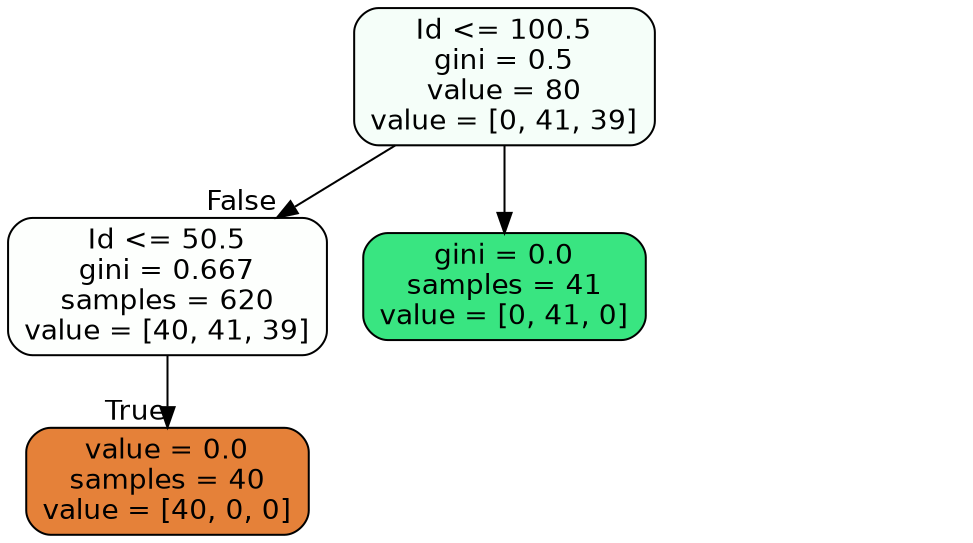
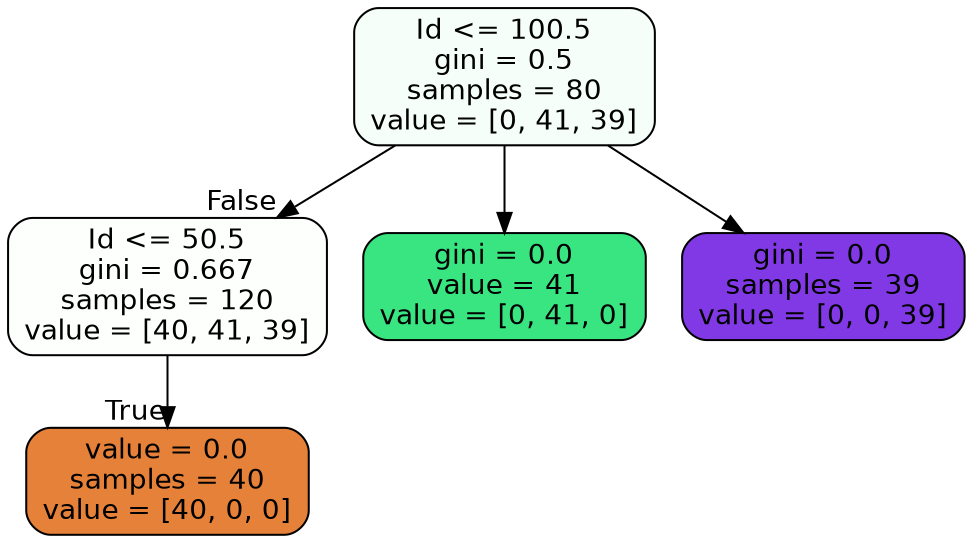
(505, 77) -> (505, 77)
(167, 287) -> (167, 287)
(505, 287) -> (505, 287)
none -> (823, 287)
